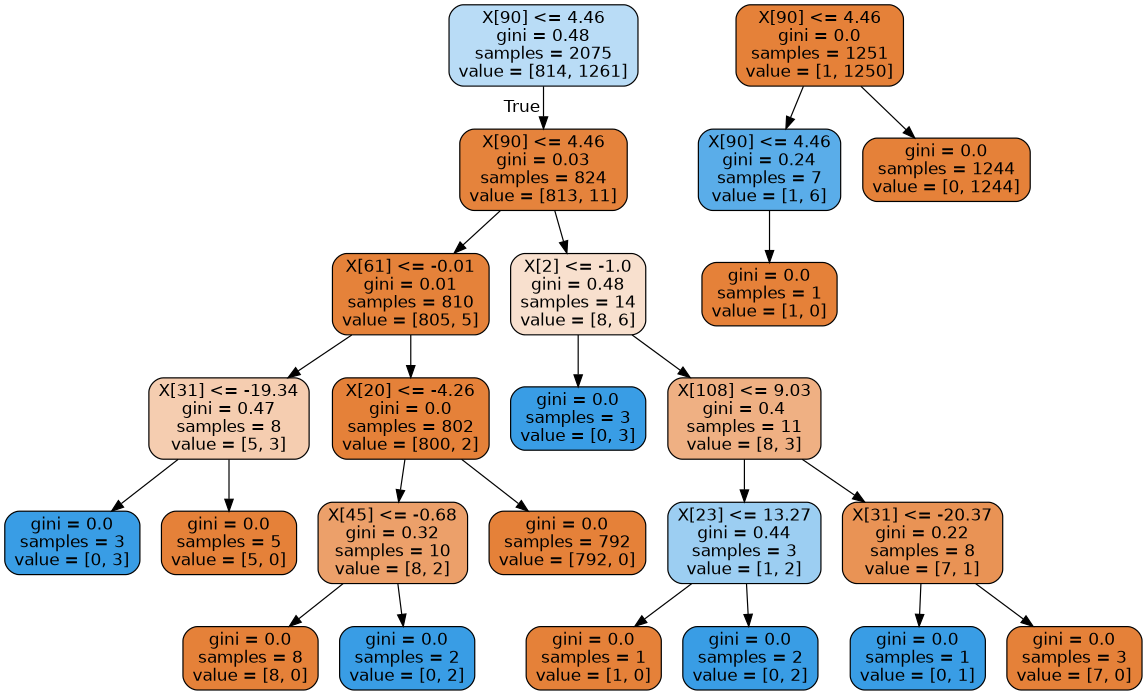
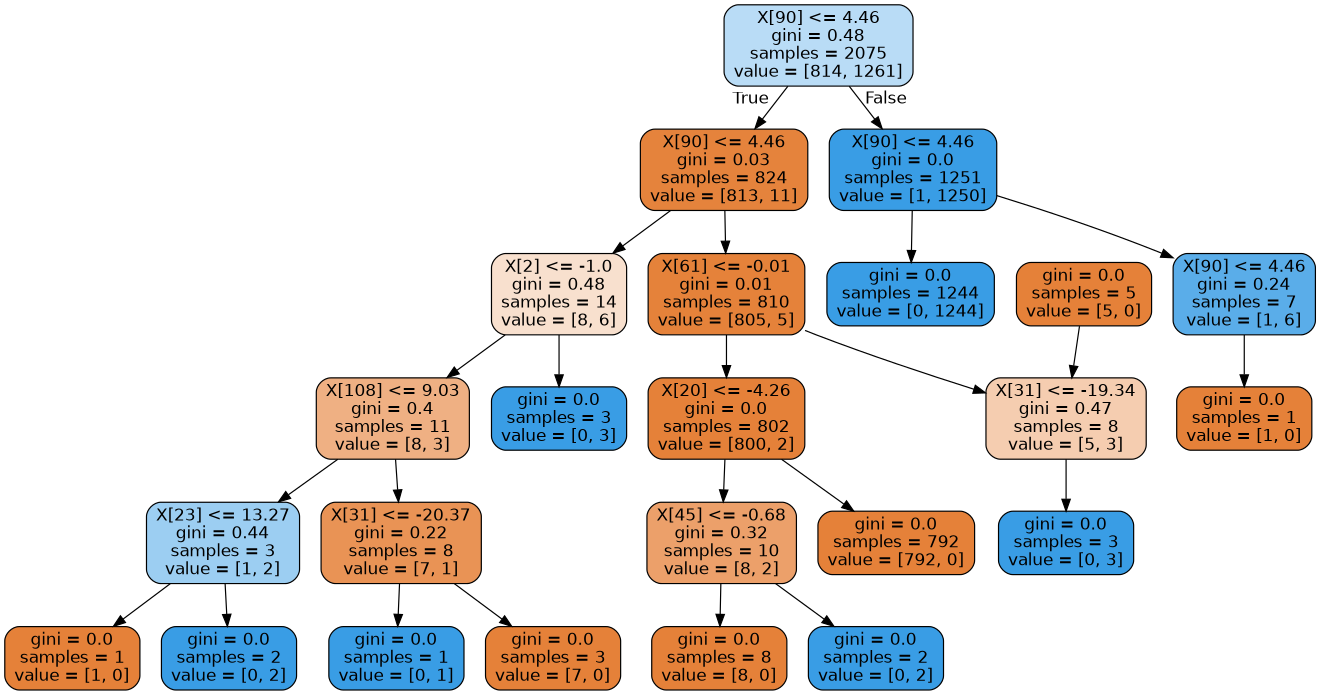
(820, 45) -> (913, 170)
none -> (862, 103)
(947, 170) -> (911, 294)
(229, 479) -> (1077, 346)
